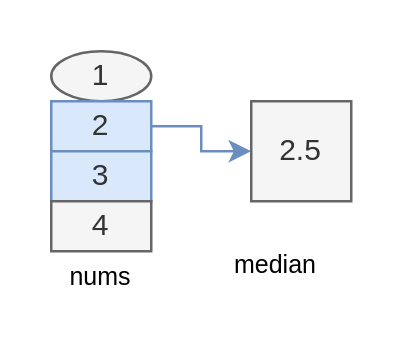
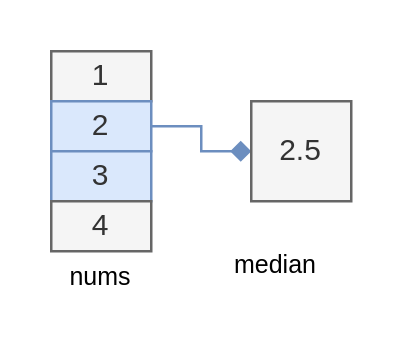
(101, 76) -> (101, 76)
(232, 151) -> (231, 151)
